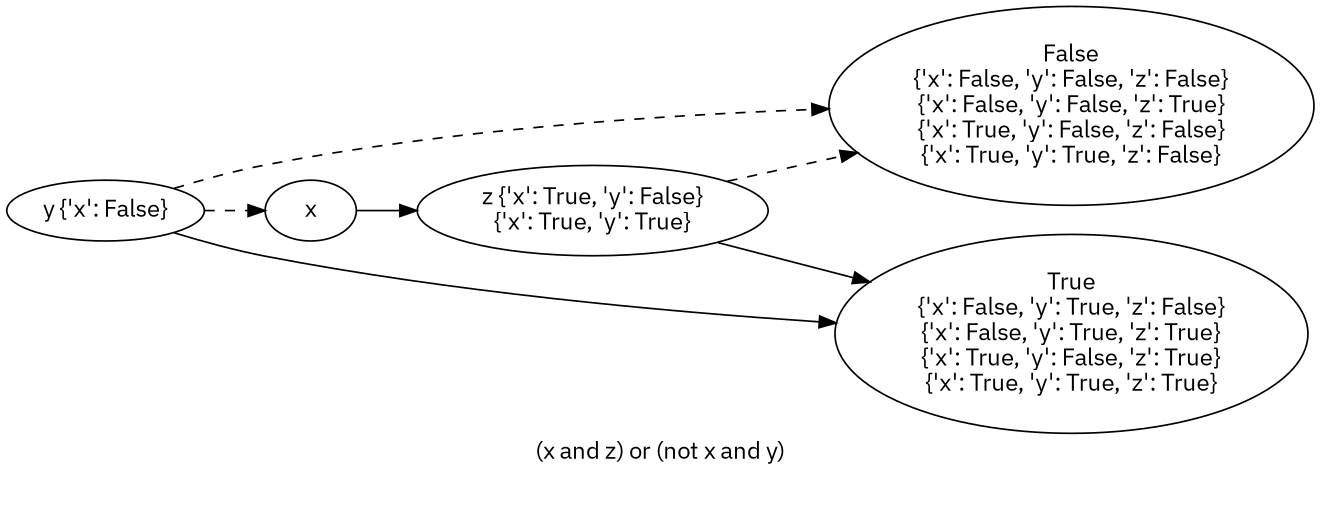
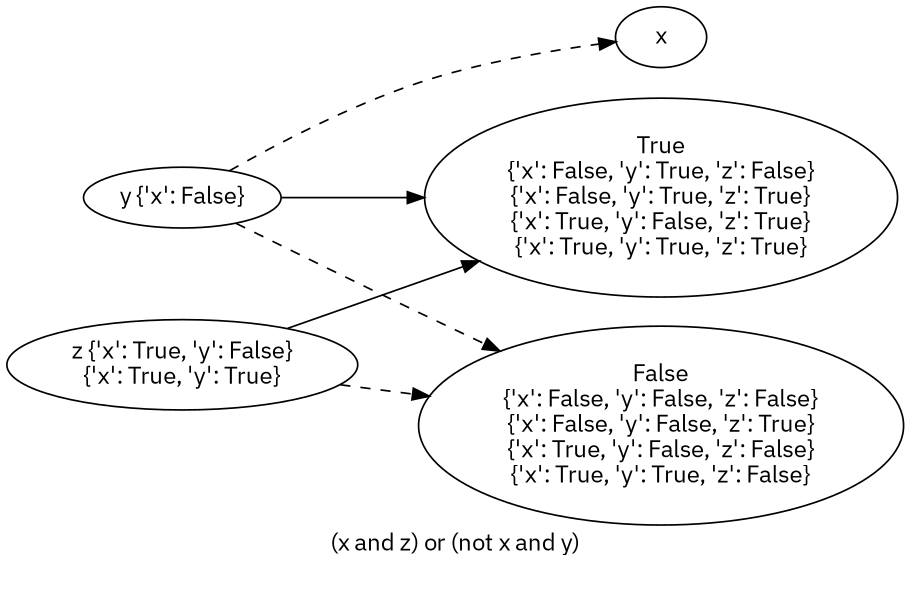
(378, 211) -> none
